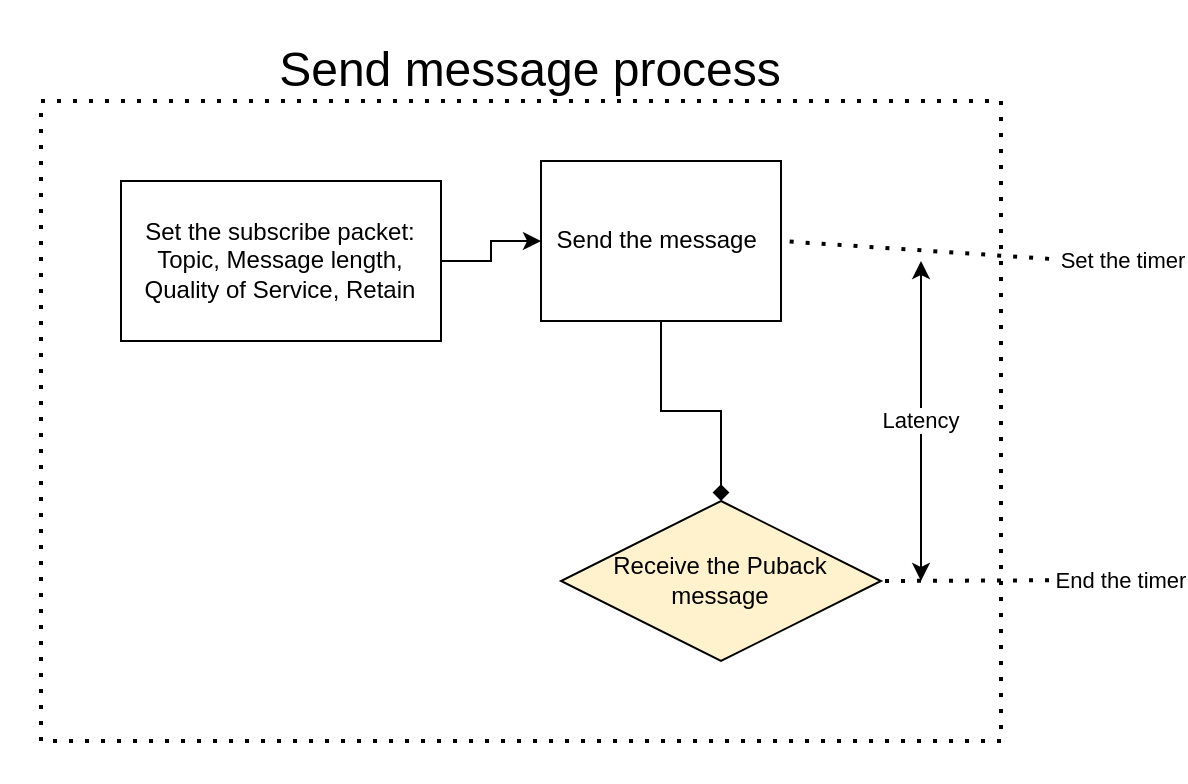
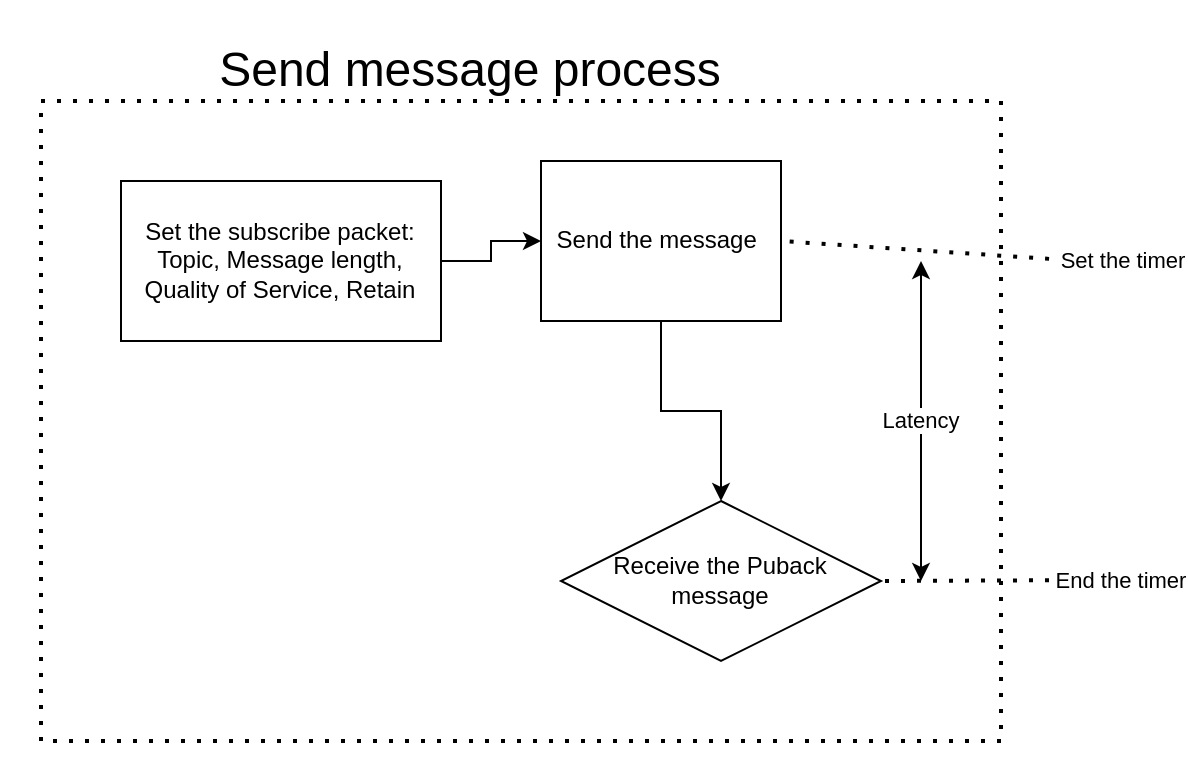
(531, 71) -> (471, 71)
(721, 485) -> (721, 486)
(721, 581) -> (721, 581)
